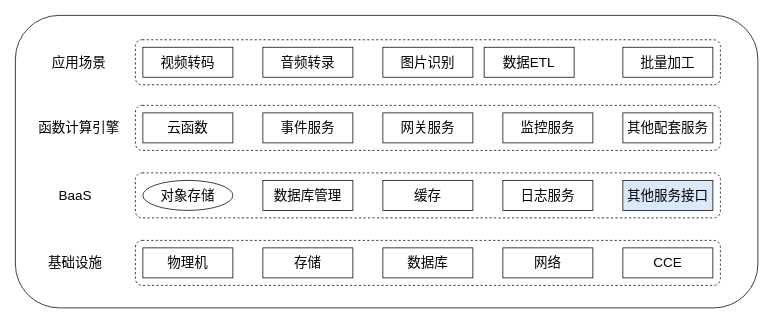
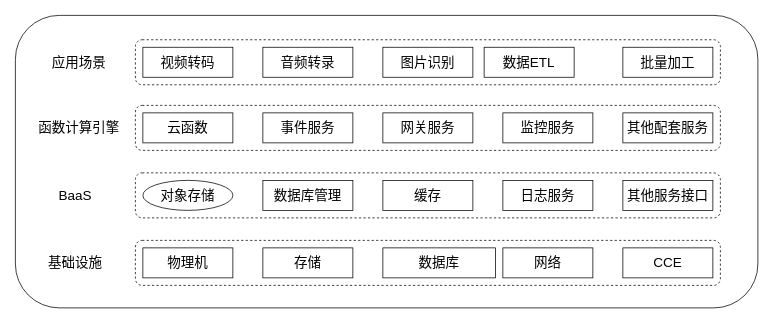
(668, 195) -> (668, 195)
(428, 263) -> (439, 263)
